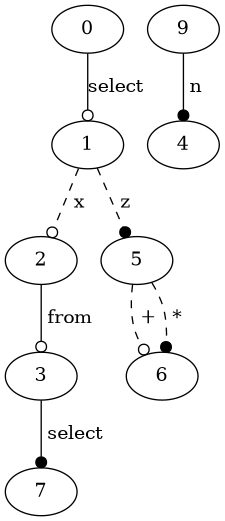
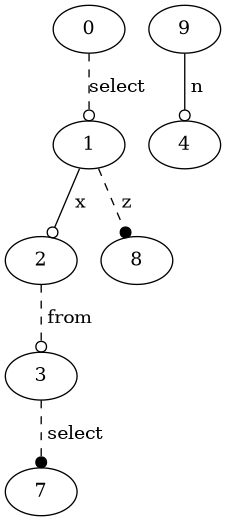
(88, 82) -> (89, 82)
(183, 82) -> (185, 82)
(66, 198) -> (67, 198)
(137, 261) -> (137, 261)
(41, 313) -> (41, 313)
(162, 376) -> none
(41, 429) -> (41, 429)
